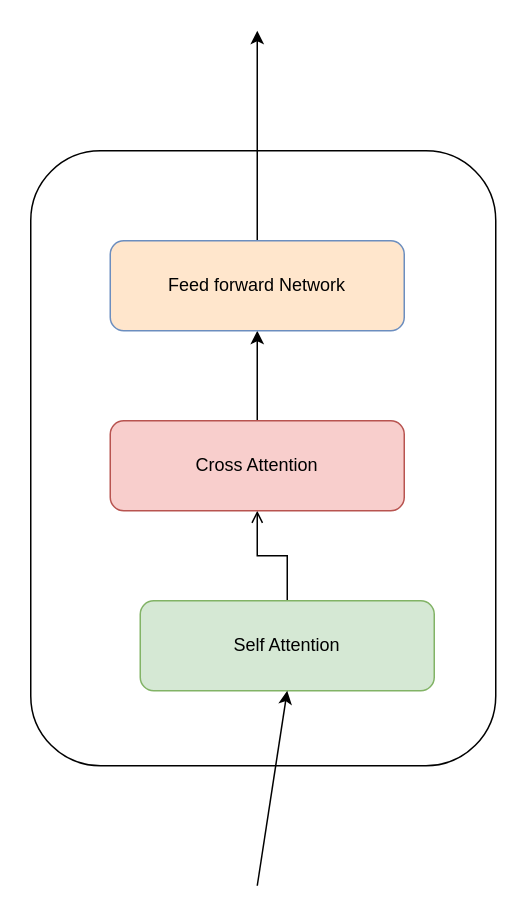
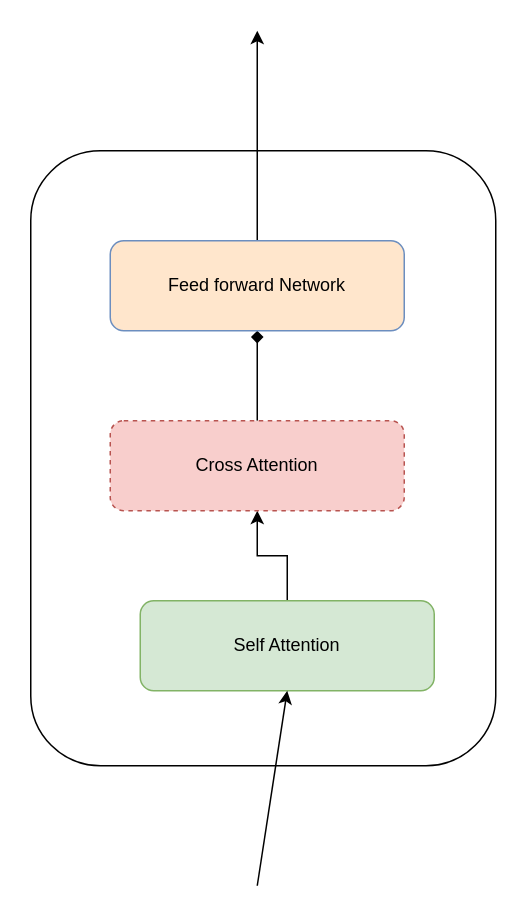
(257, 342) -> (257, 343)
(257, 466) -> (257, 466)
(257, 519) -> (257, 522)
